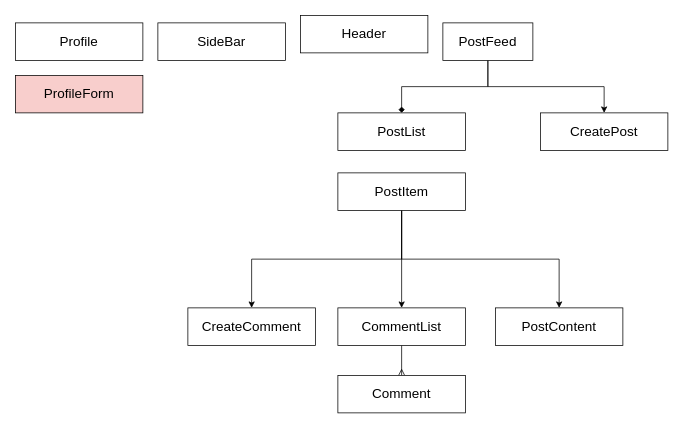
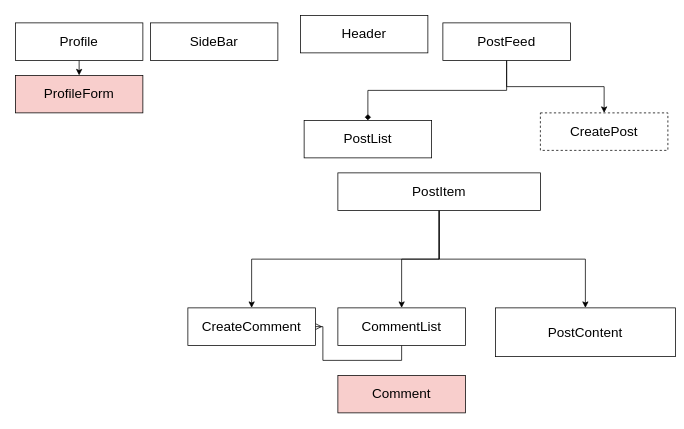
(222, 42) -> (214, 42)
(488, 42) -> (507, 42)
none -> (79, 69)
(402, 132) -> (368, 139)
(604, 132) -> (604, 132)
(402, 192) -> (439, 192)
(559, 327) -> (585, 332)
(402, 366) -> (343, 360)
(402, 394) -> (402, 394)
